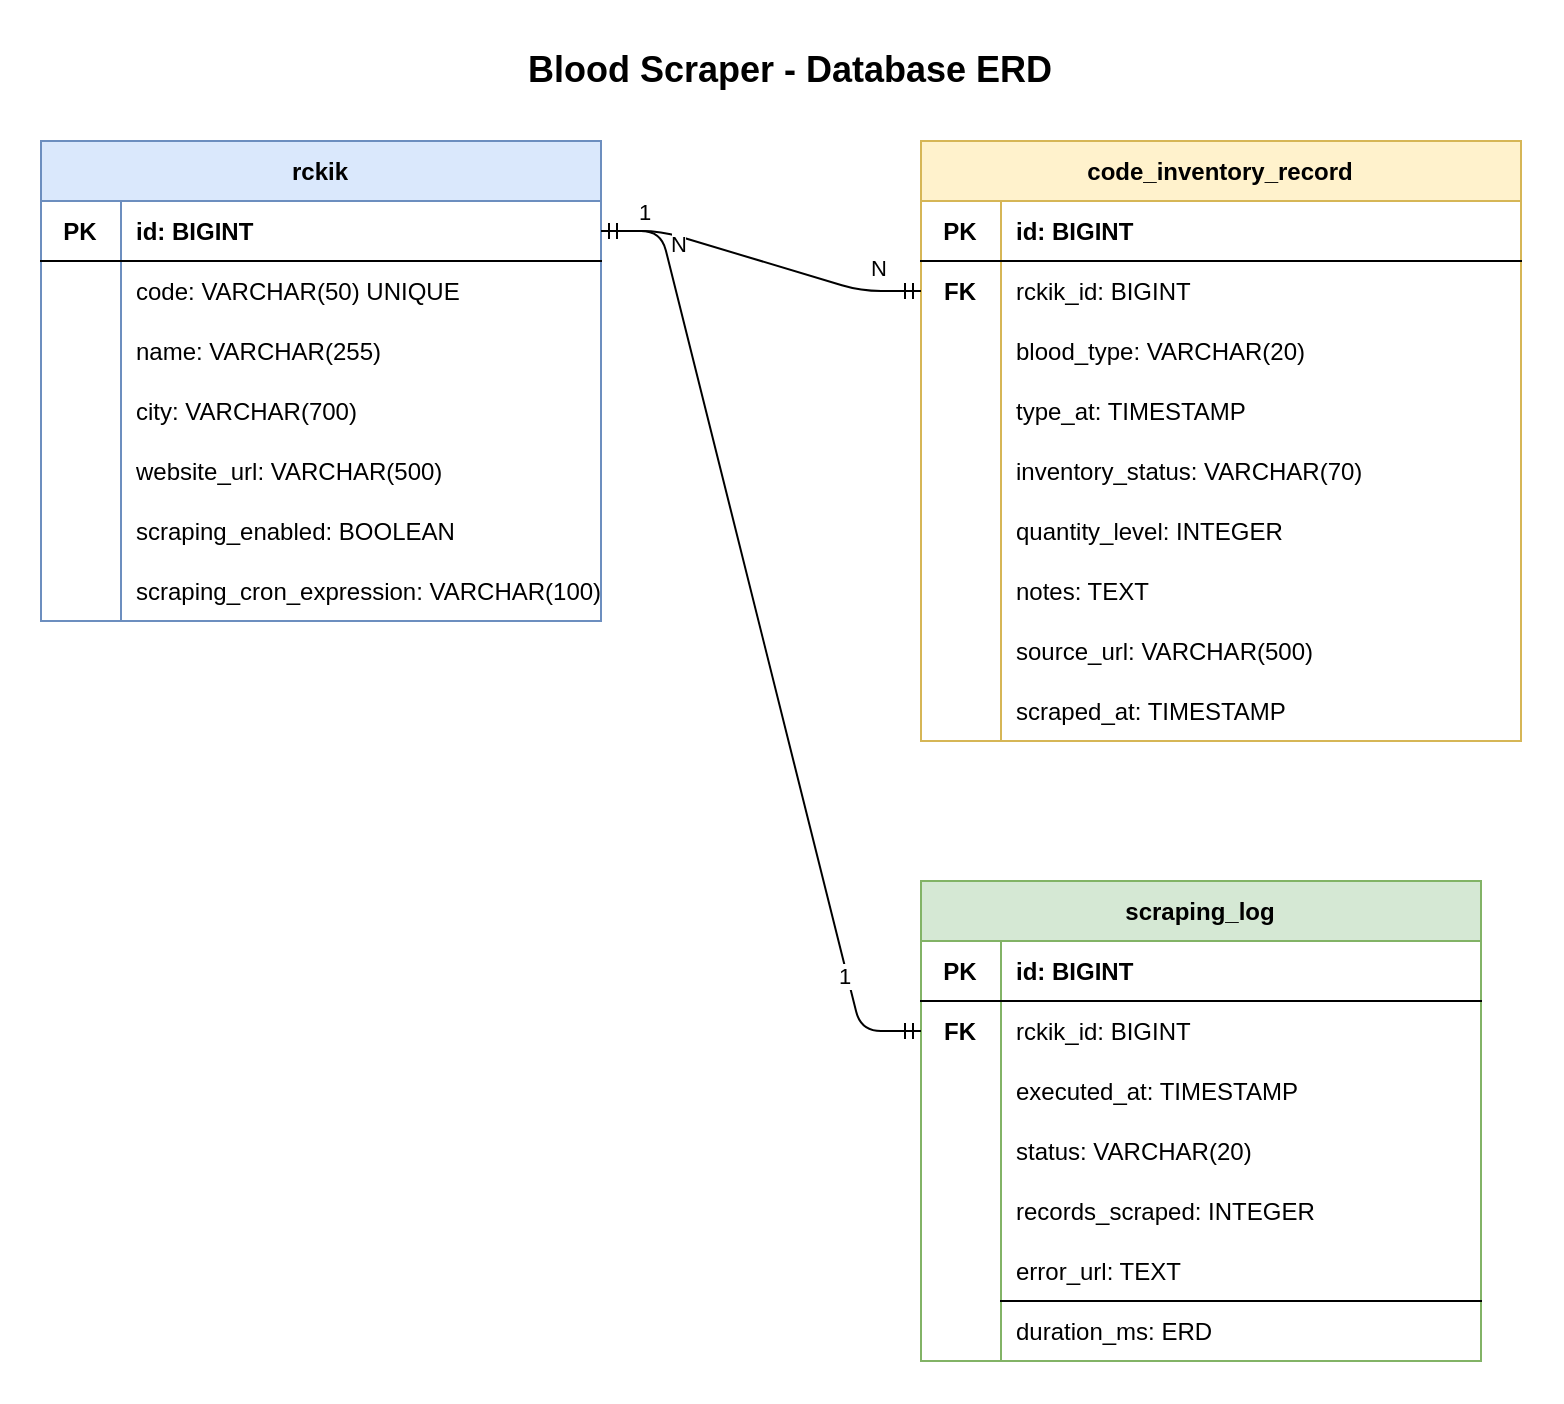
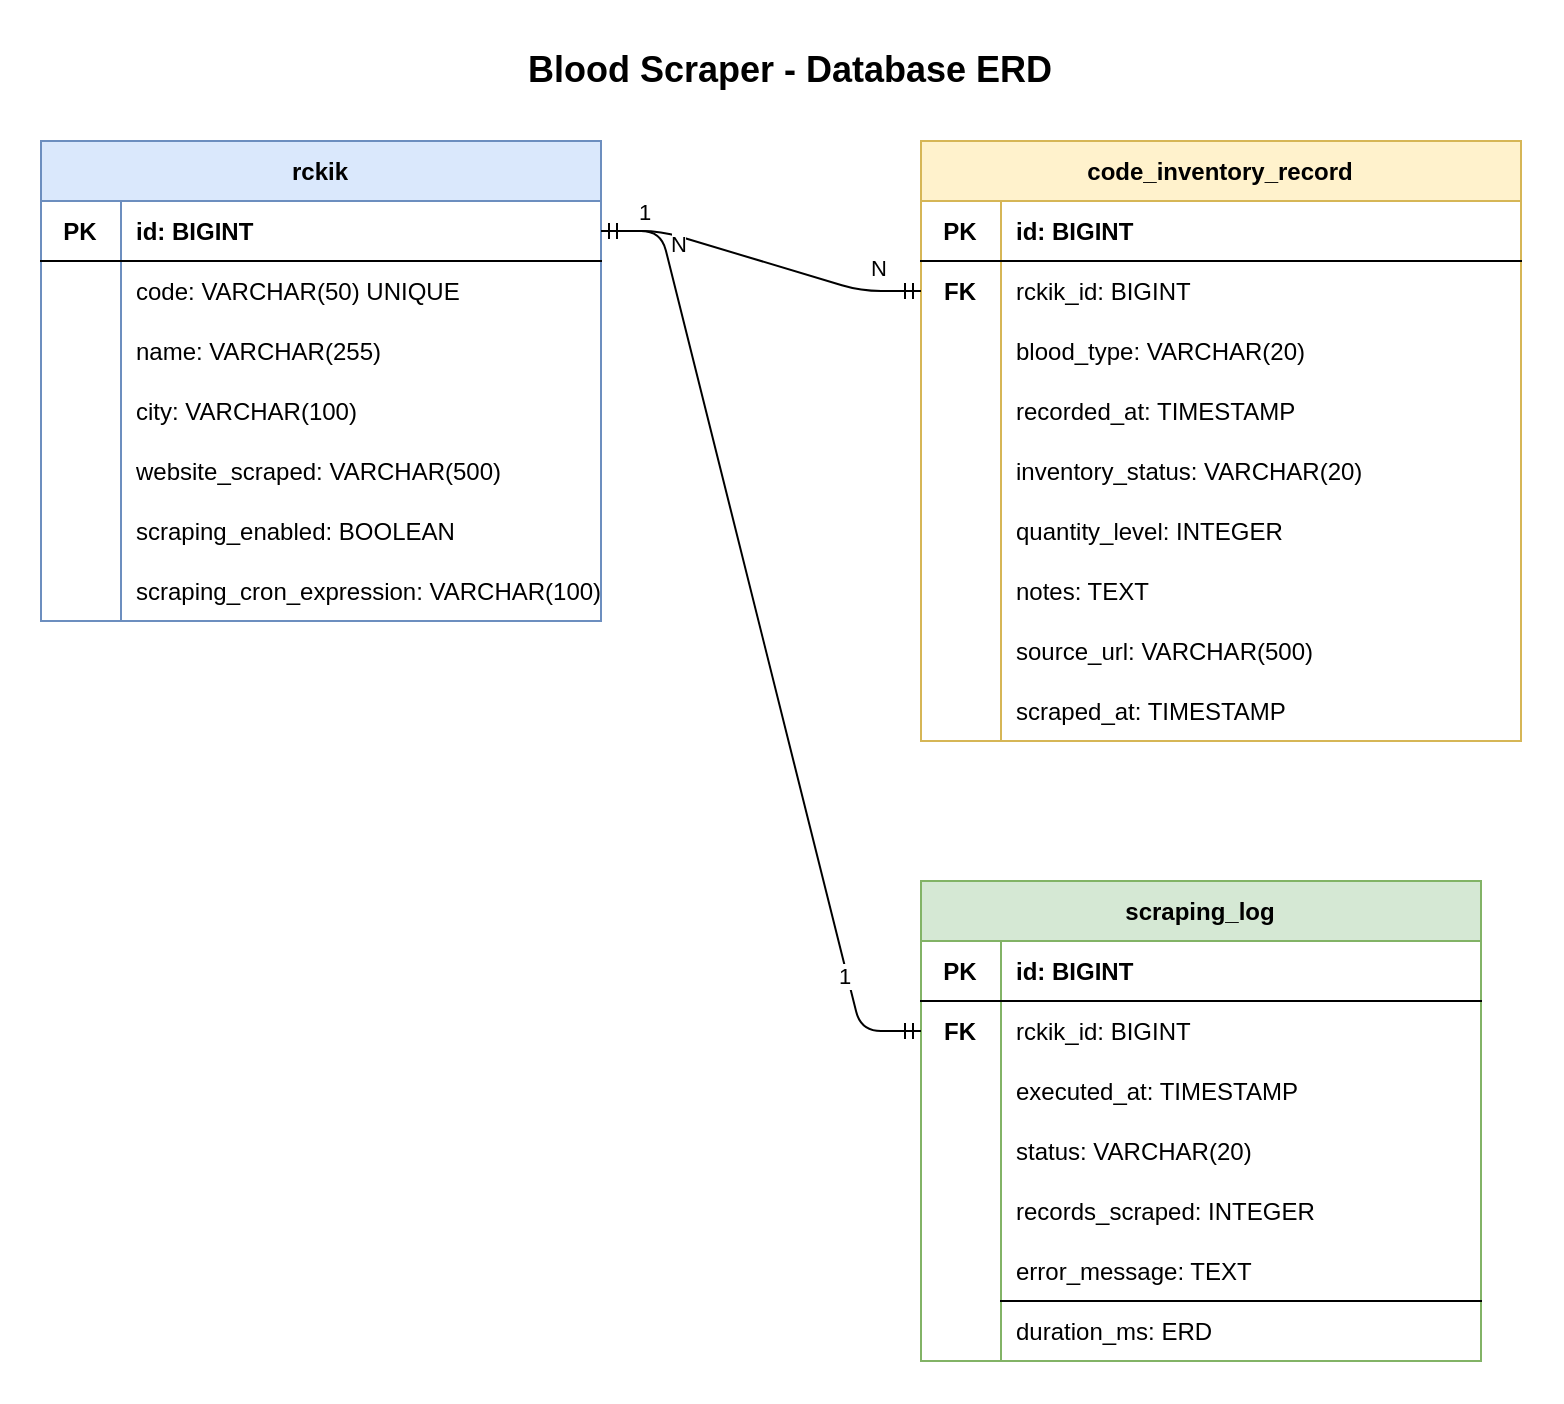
(248, 412) -> (248, 412)
(1131, 412) -> (1158, 412)
(292, 472) -> (322, 472)
(1202, 472) -> (1202, 472)
(1107, 1272) -> (1137, 1272)
